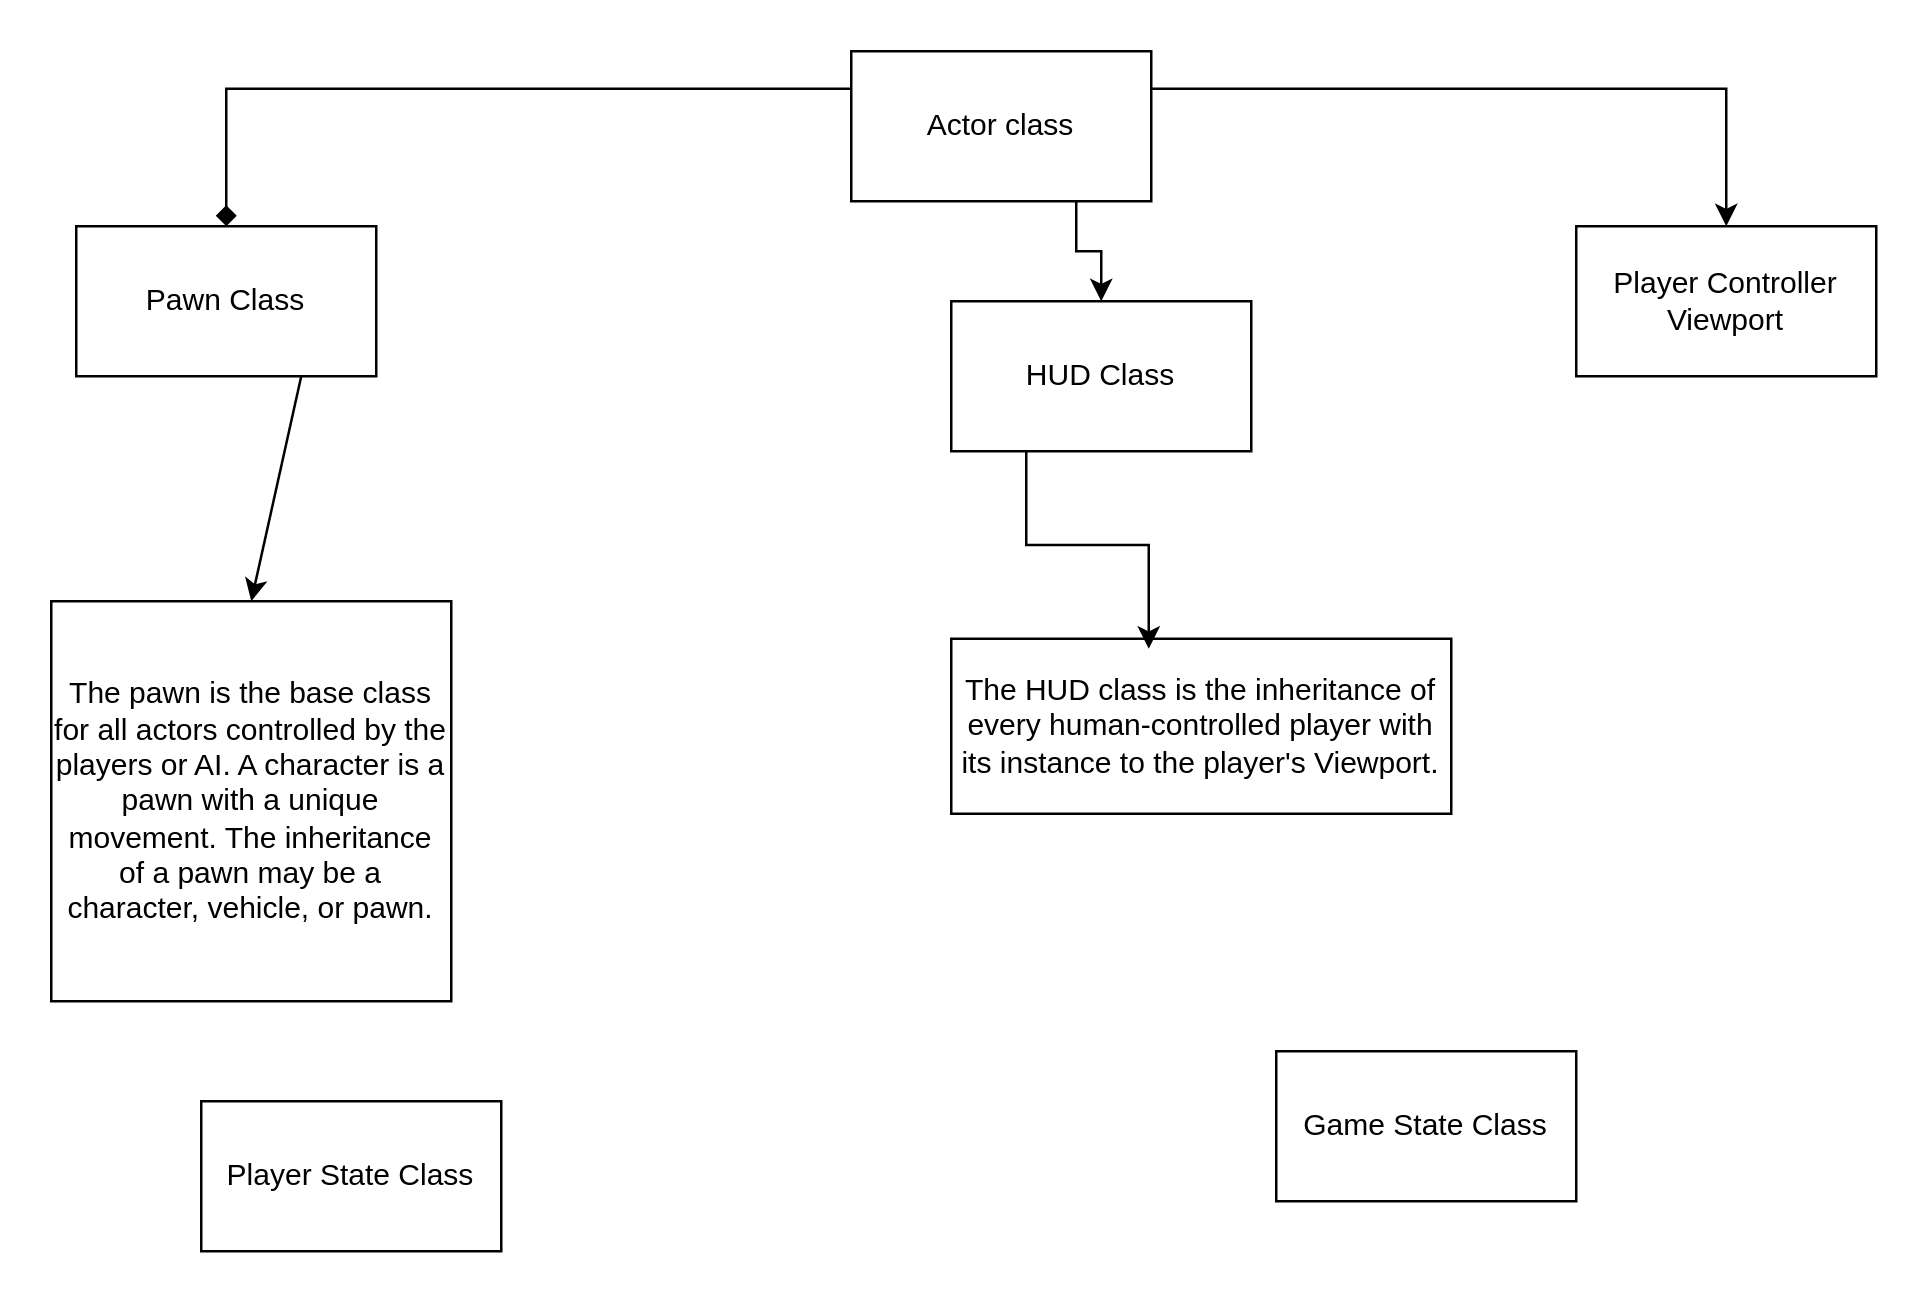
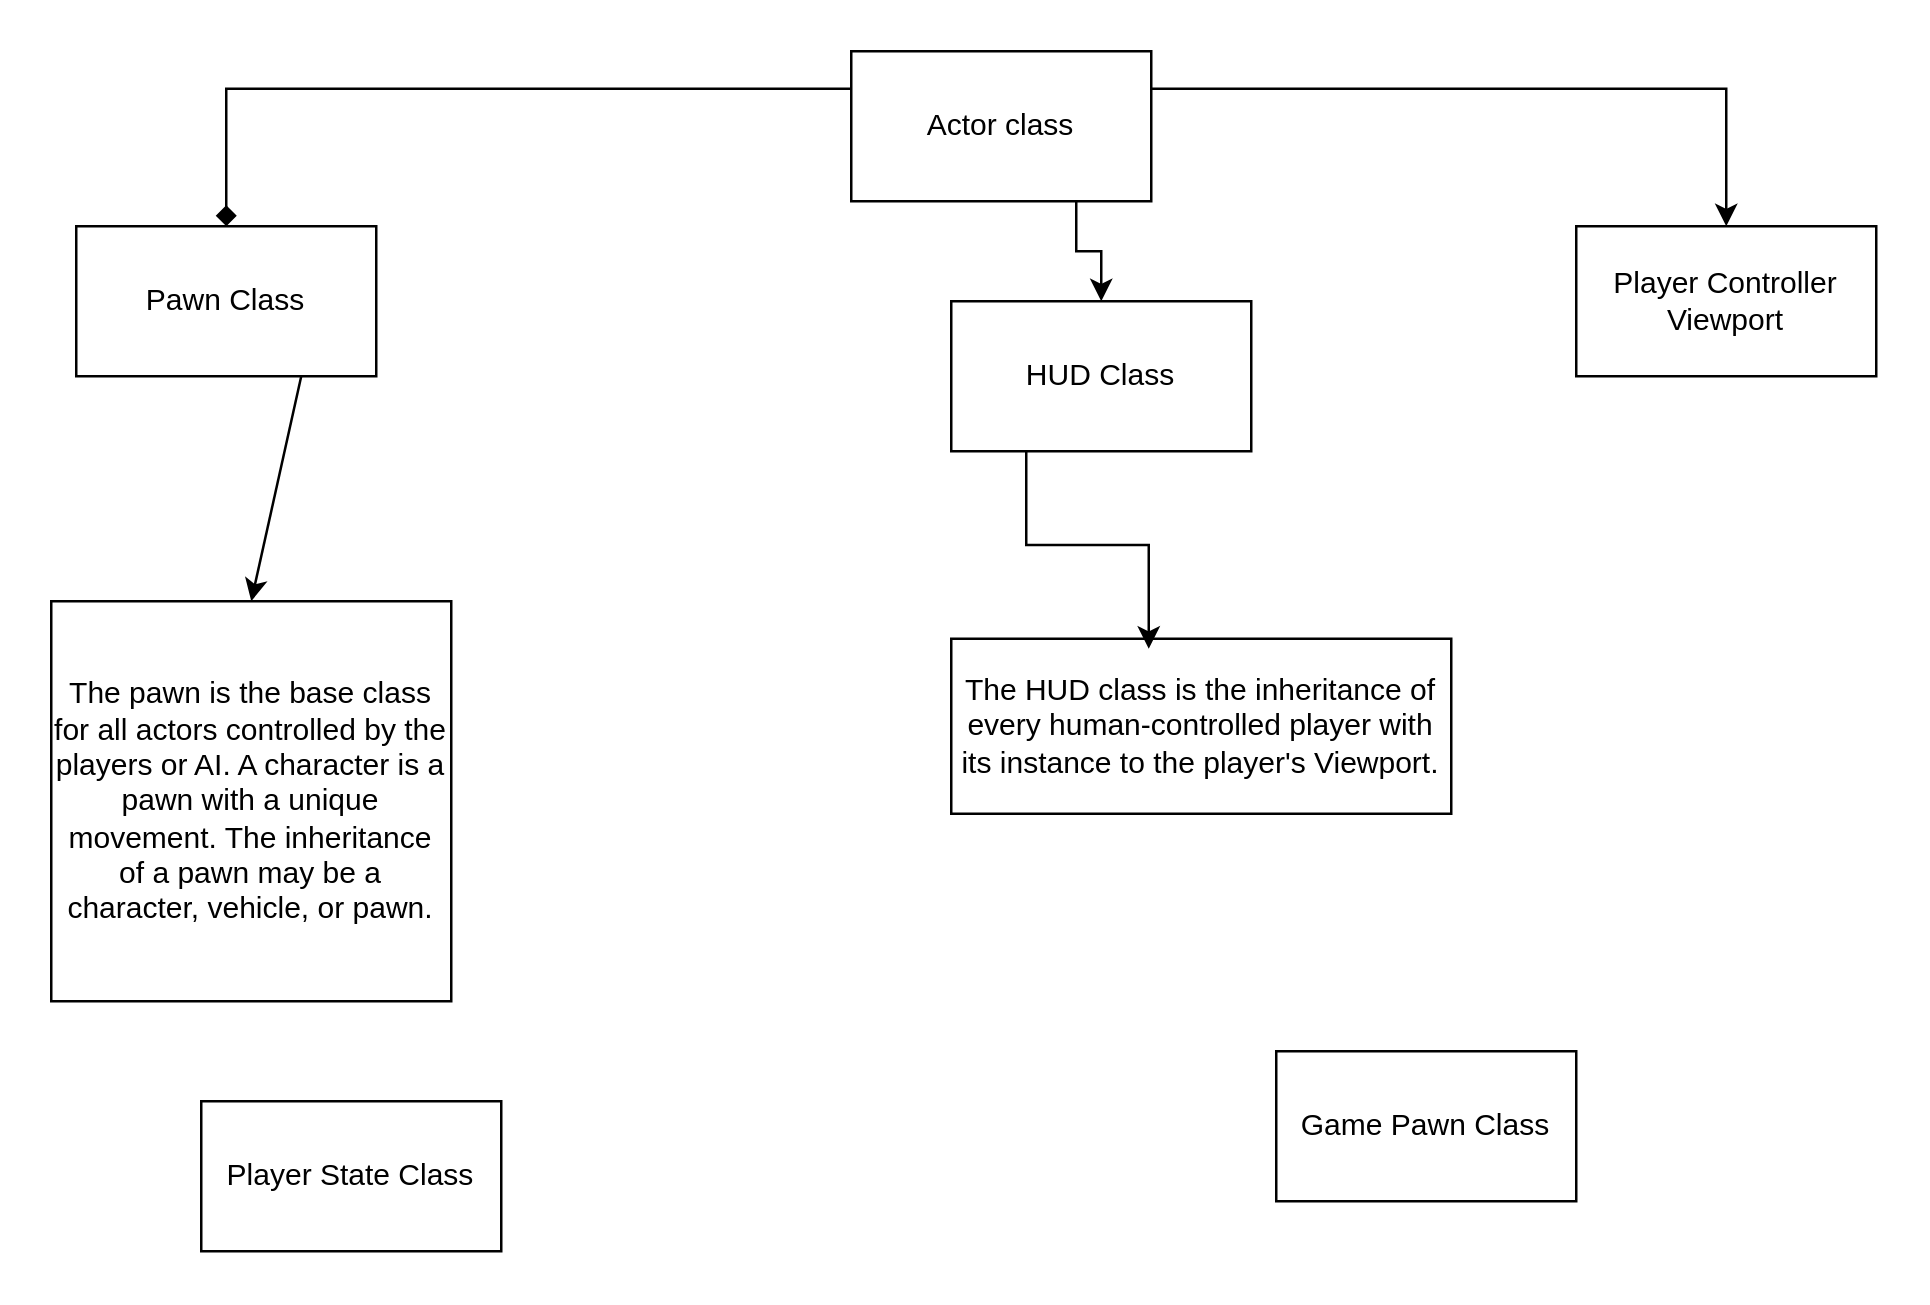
(1426, 1126) -> (1426, 1126)
